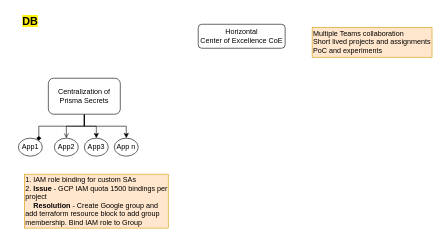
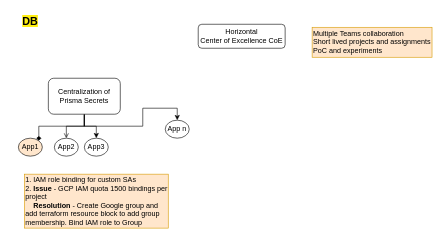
(30, 147) -> (30, 147)
(126, 147) -> (177, 129)
